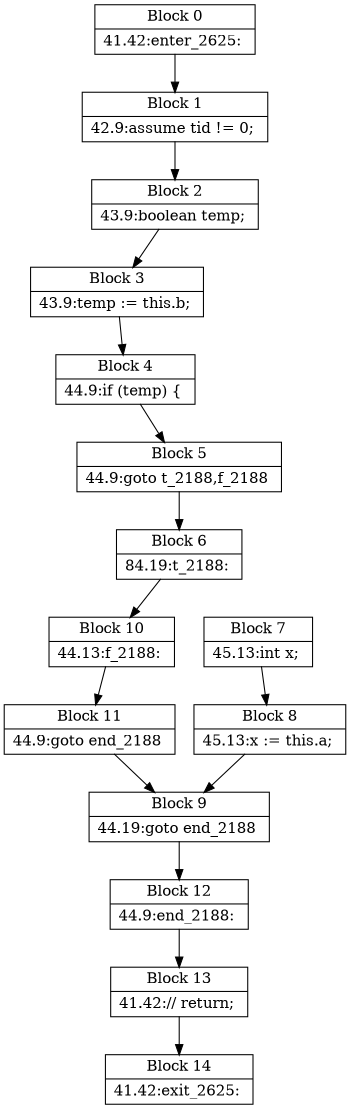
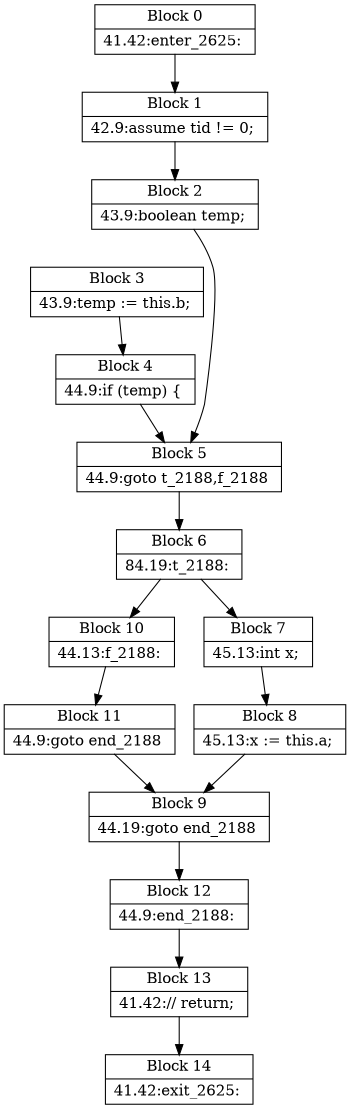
(149, 244) -> (213, 329)
none -> (215, 594)
